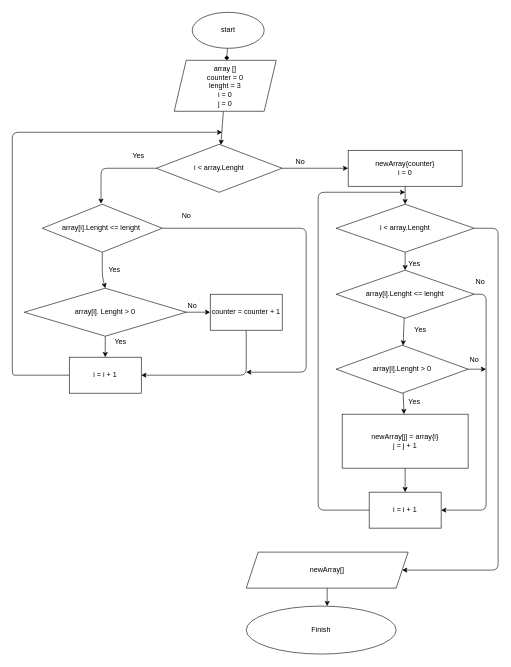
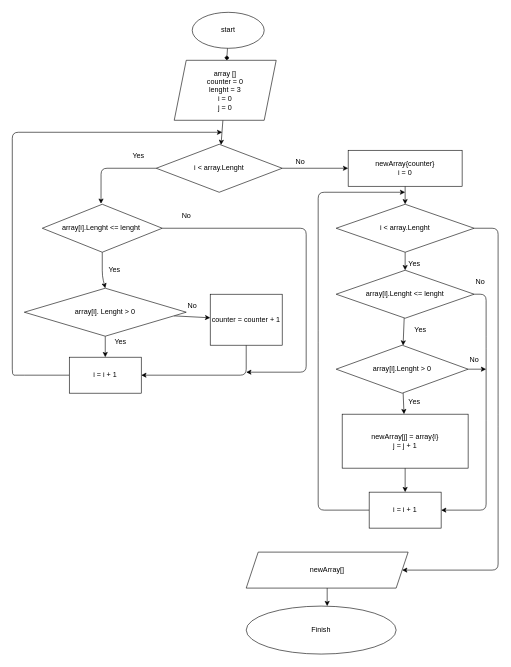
(225, 86) -> (225, 90)
(246, 312) -> (246, 320)
